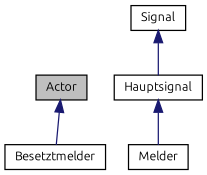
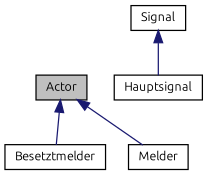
(158, 129) -> (115, 126)
